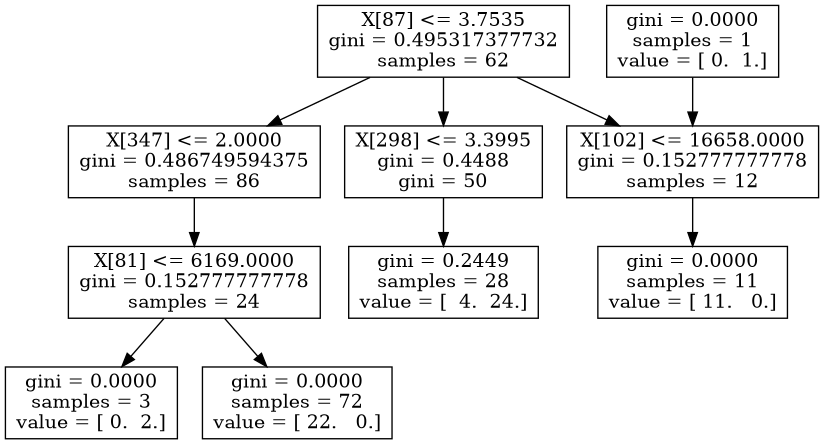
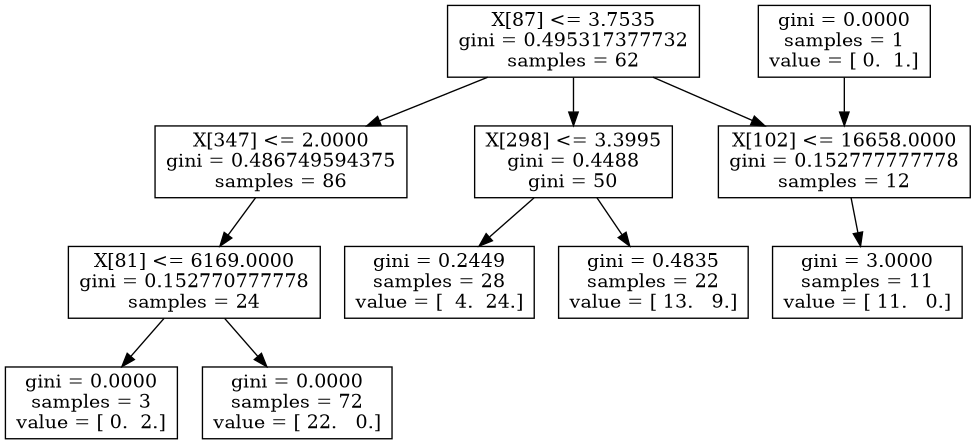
(194, 282) -> (194, 282)
none -> (653, 282)
(693, 282) -> (867, 282)
